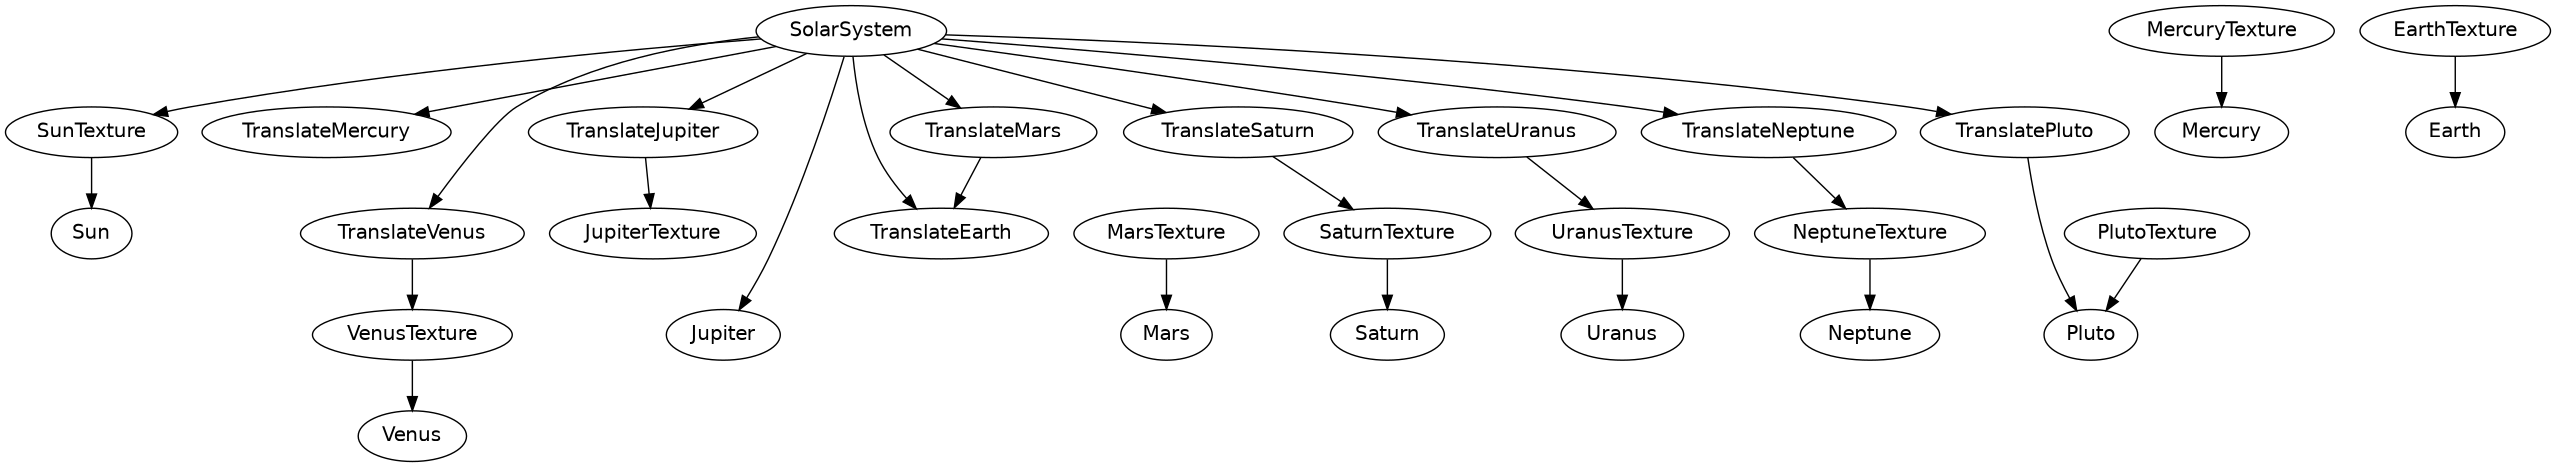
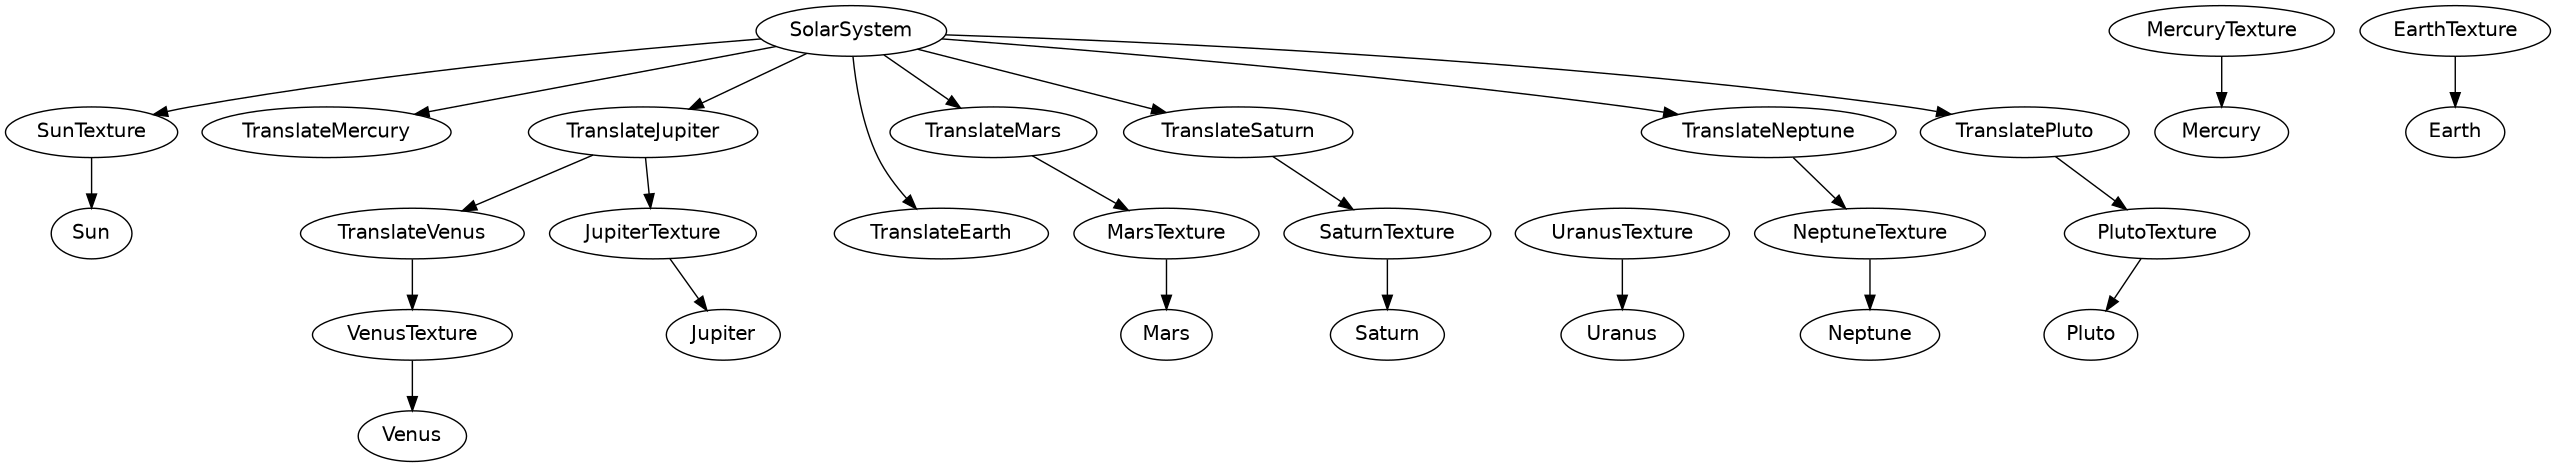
(594, 71) -> (534, 180)
(1497, 132) -> none
(971, 176) -> (1074, 180)
(802, 180) -> (684, 279)
(2042, 230) -> (2085, 179)
